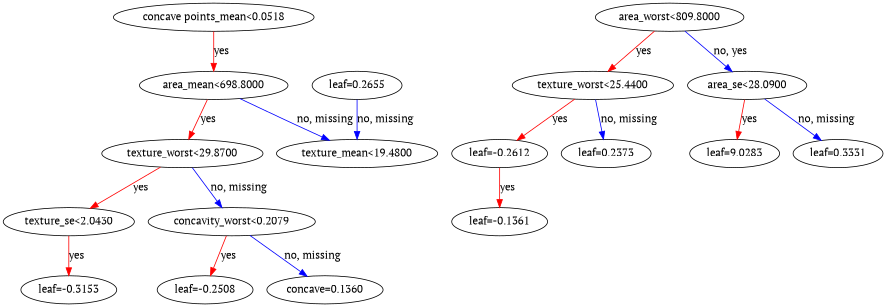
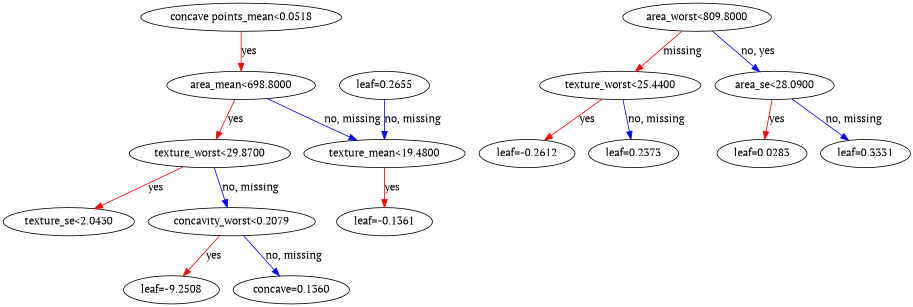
(644, 51) -> (683, 51)
(735, 154) -> (762, 154)
(500, 184) -> (384, 184)
(69, 290) -> none
(205, 290) -> (171, 290)
